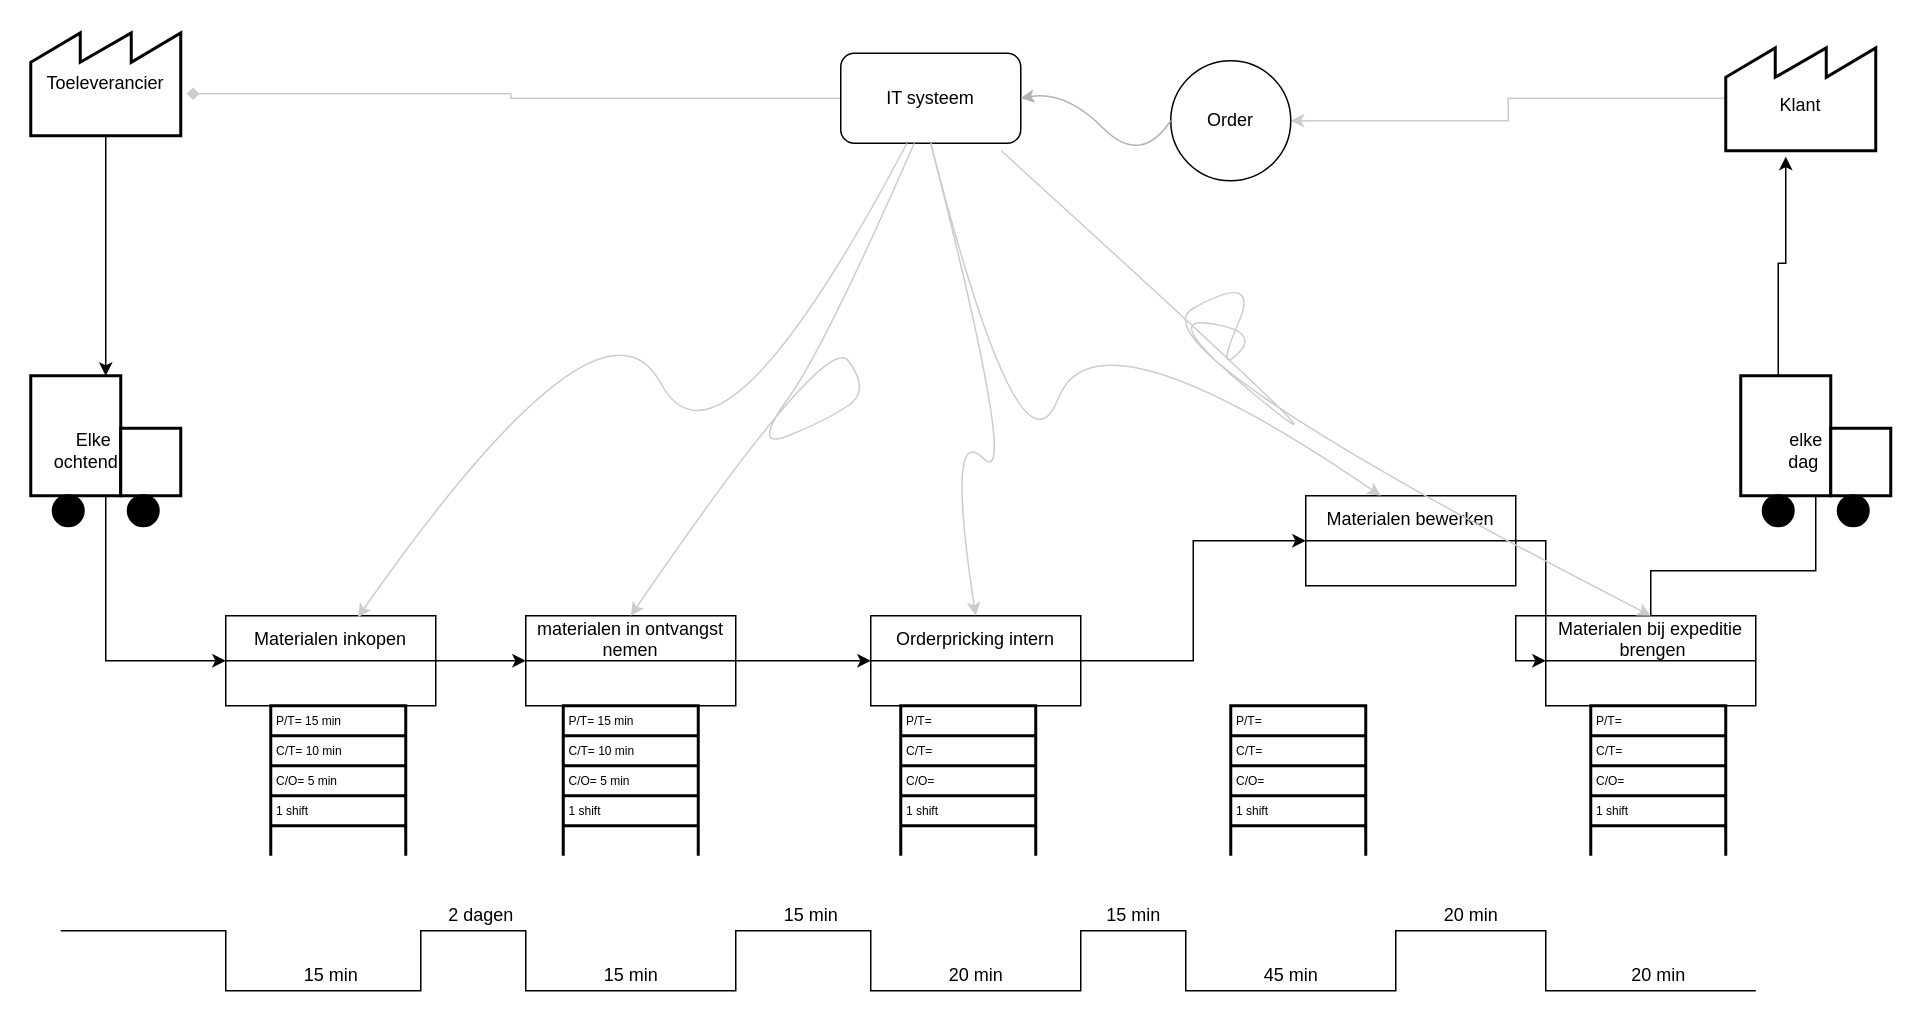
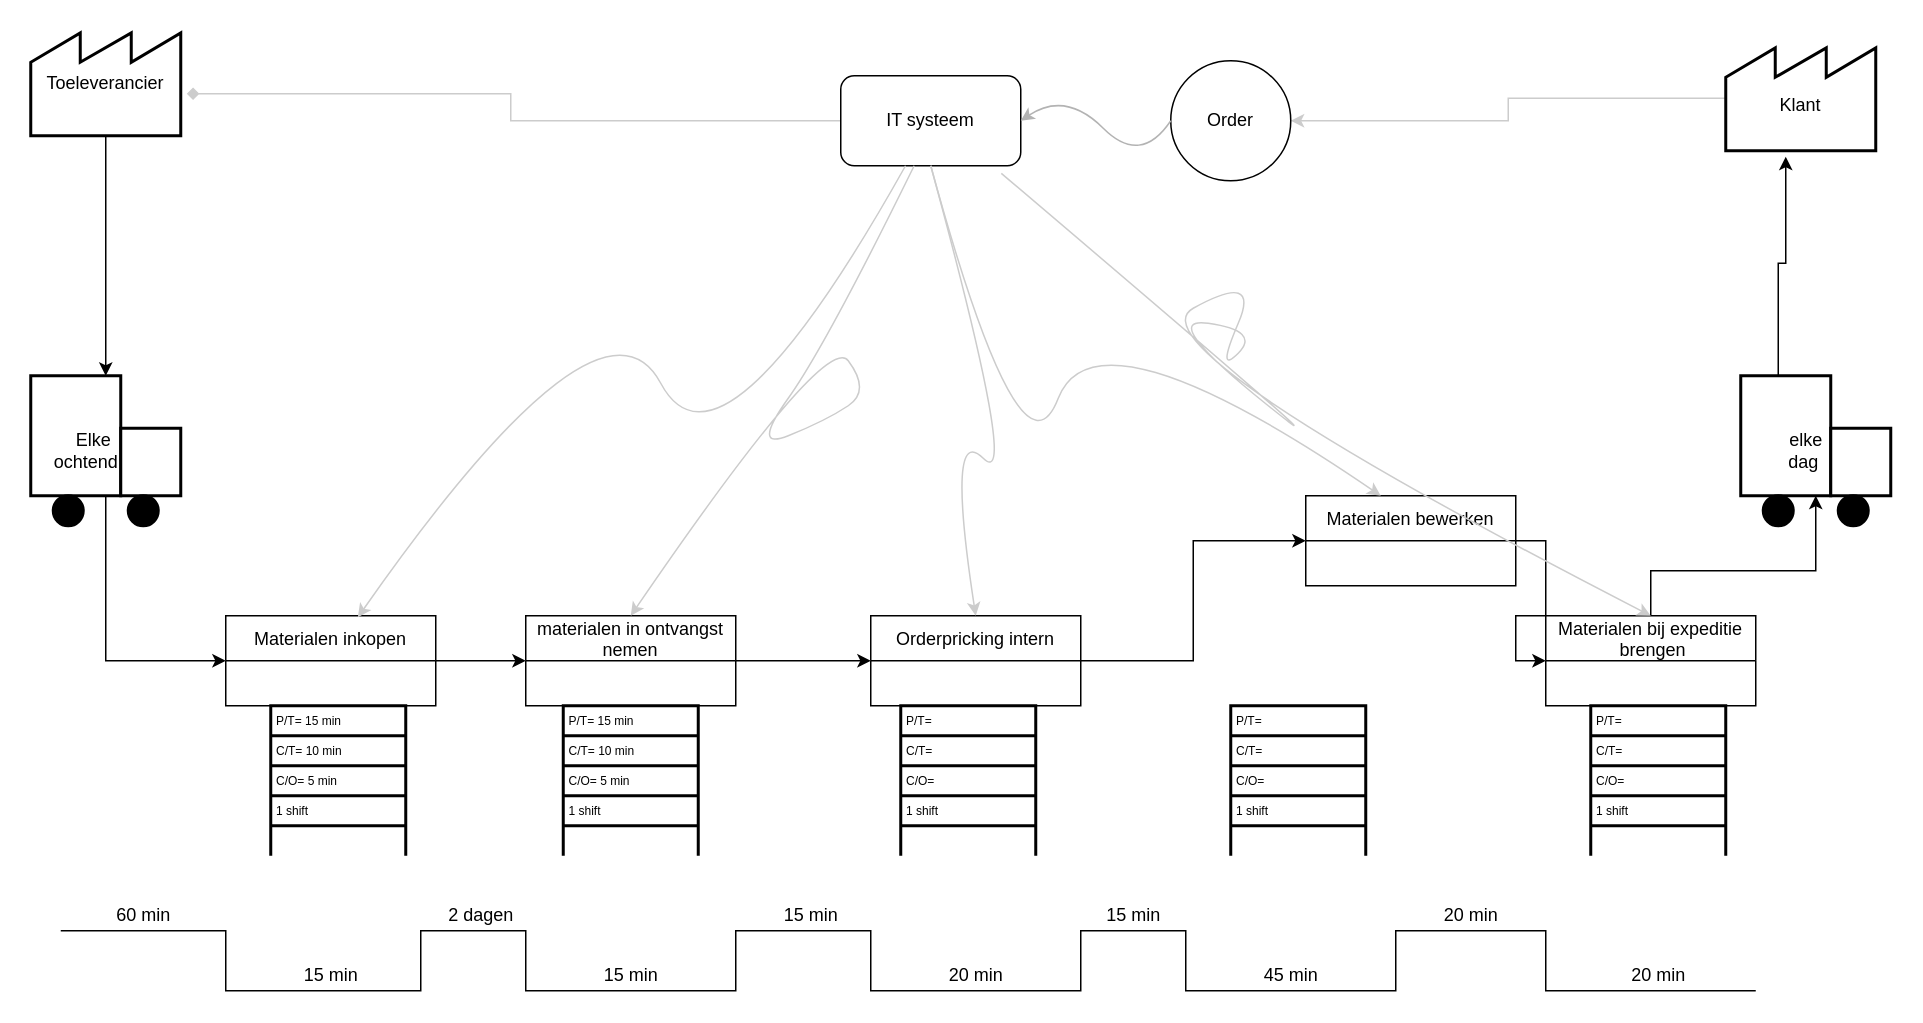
(931, 98) -> (931, 121)
(1816, 502) -> (1816, 507)
none -> (143, 916)
